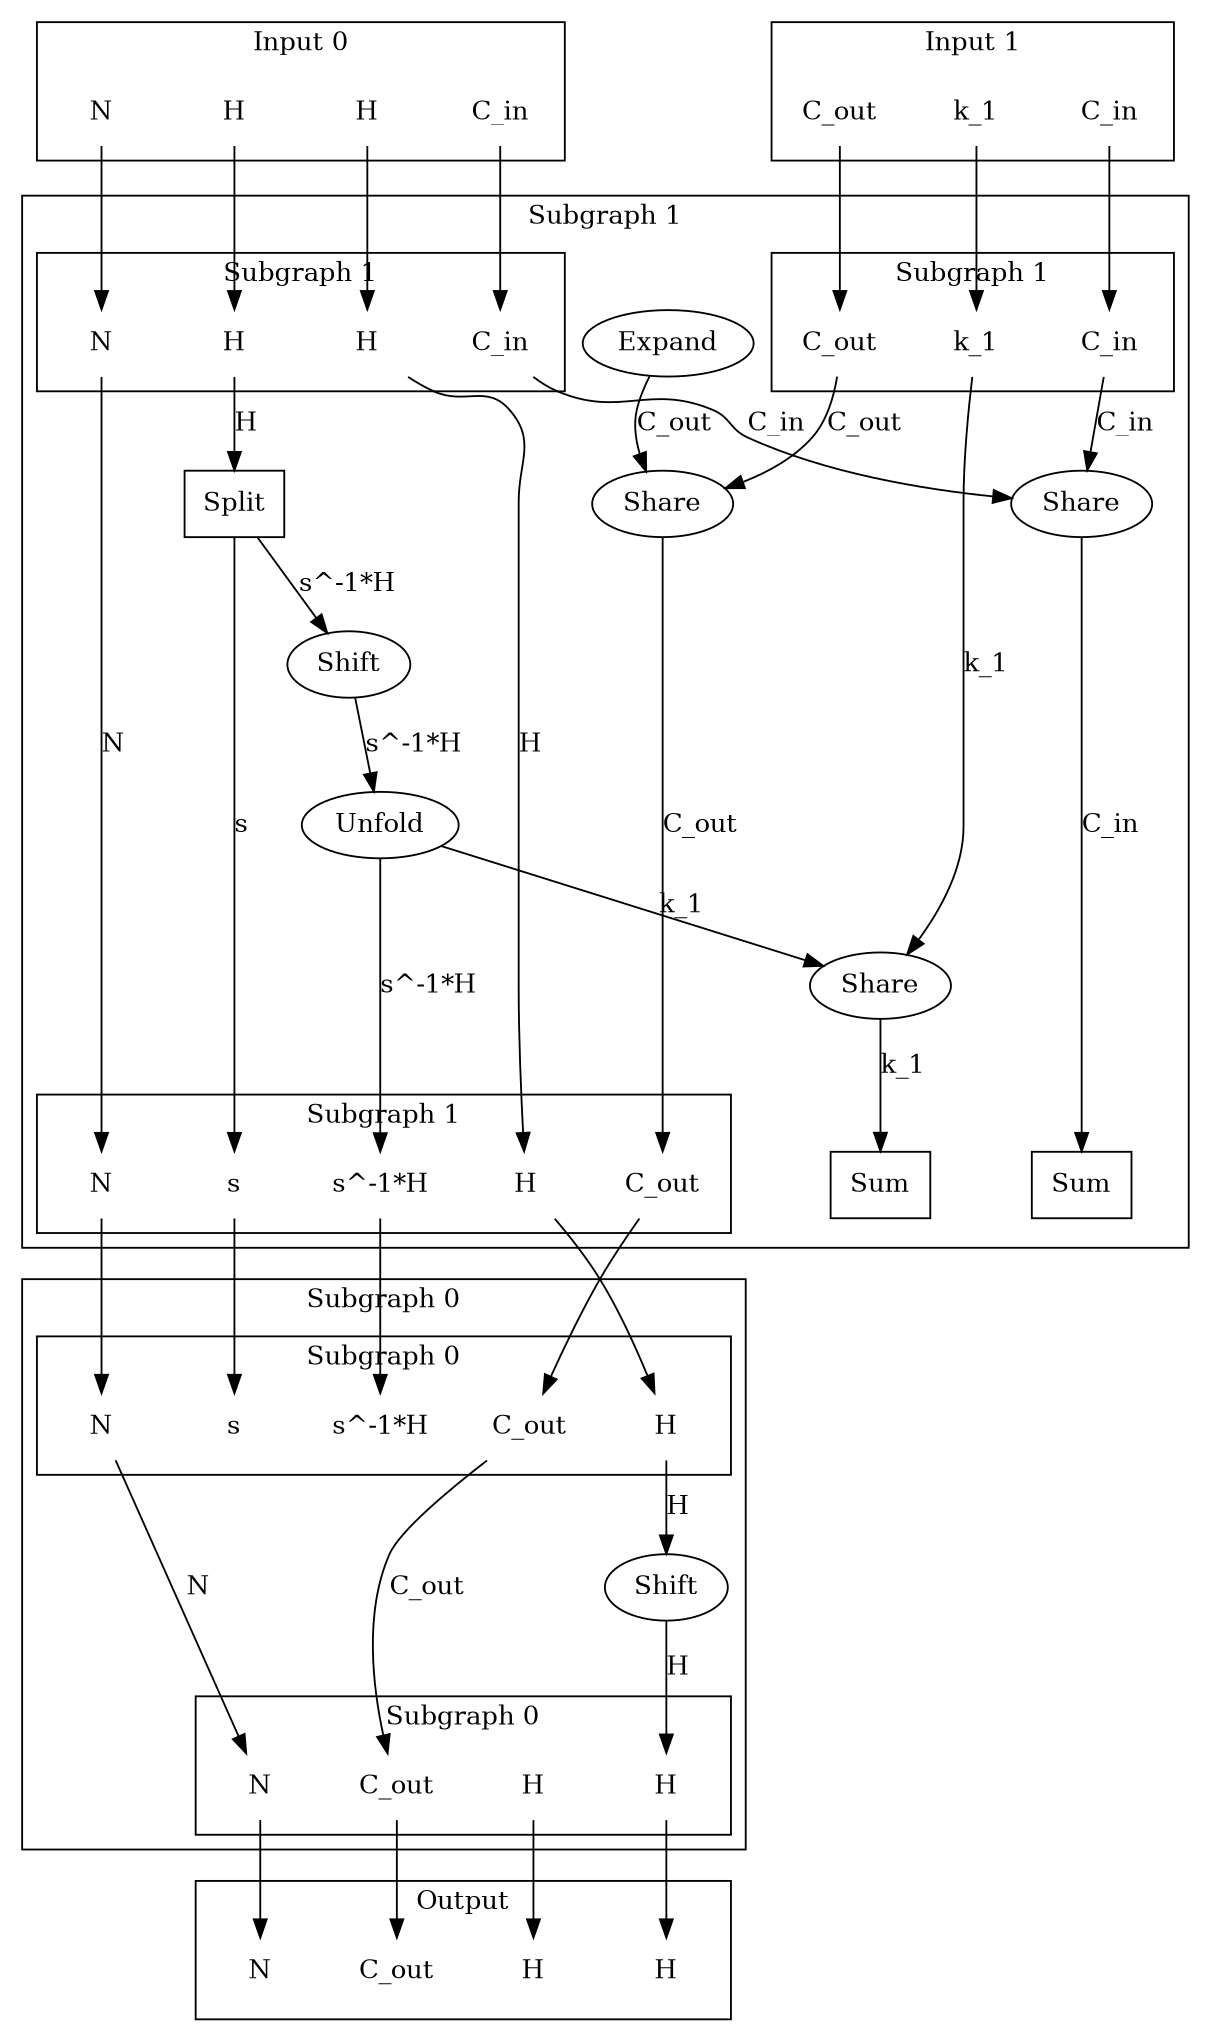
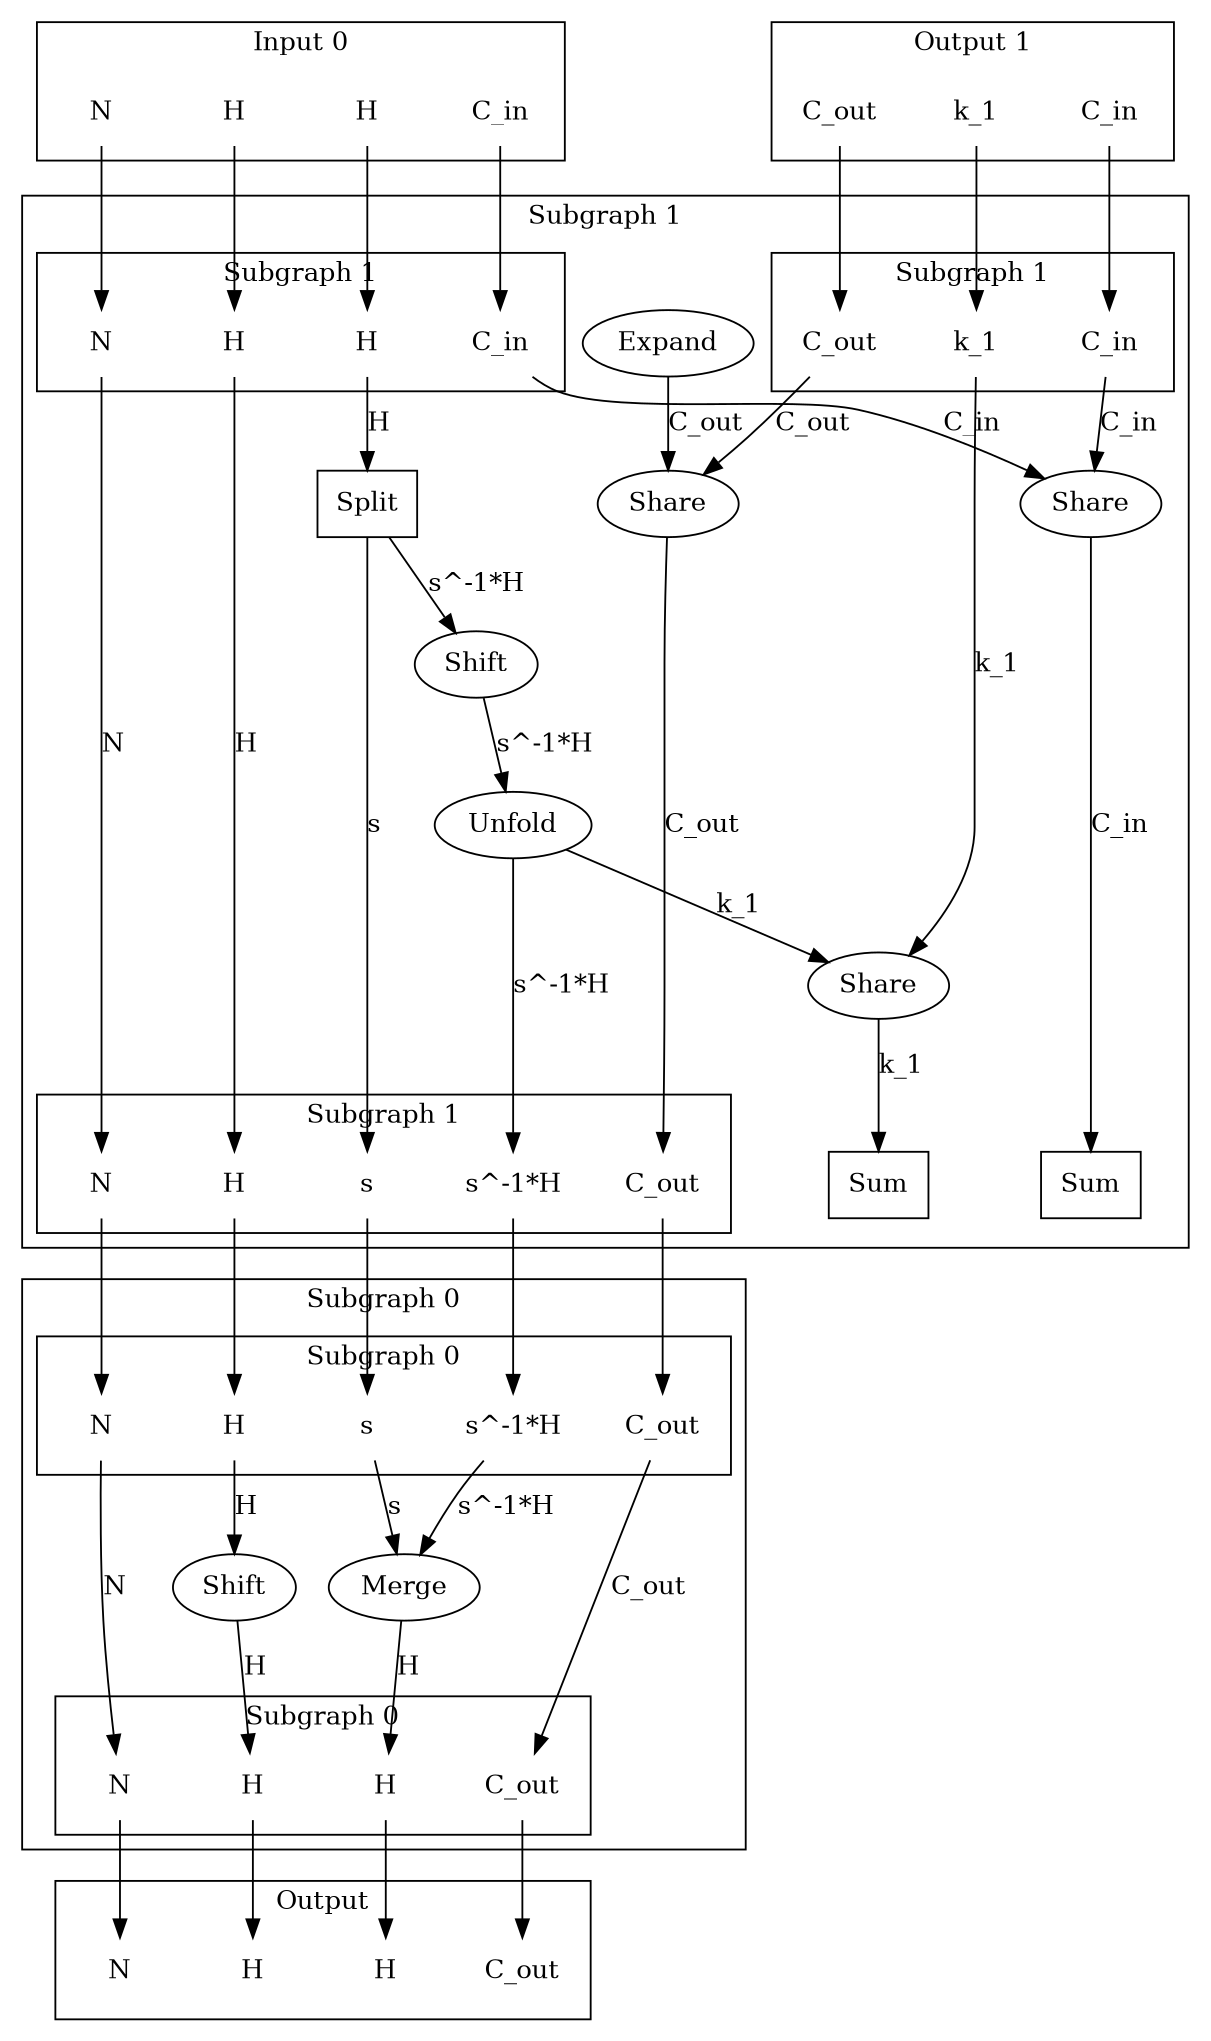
(973, 43) -> (973, 43)
none -> (404, 1587)
